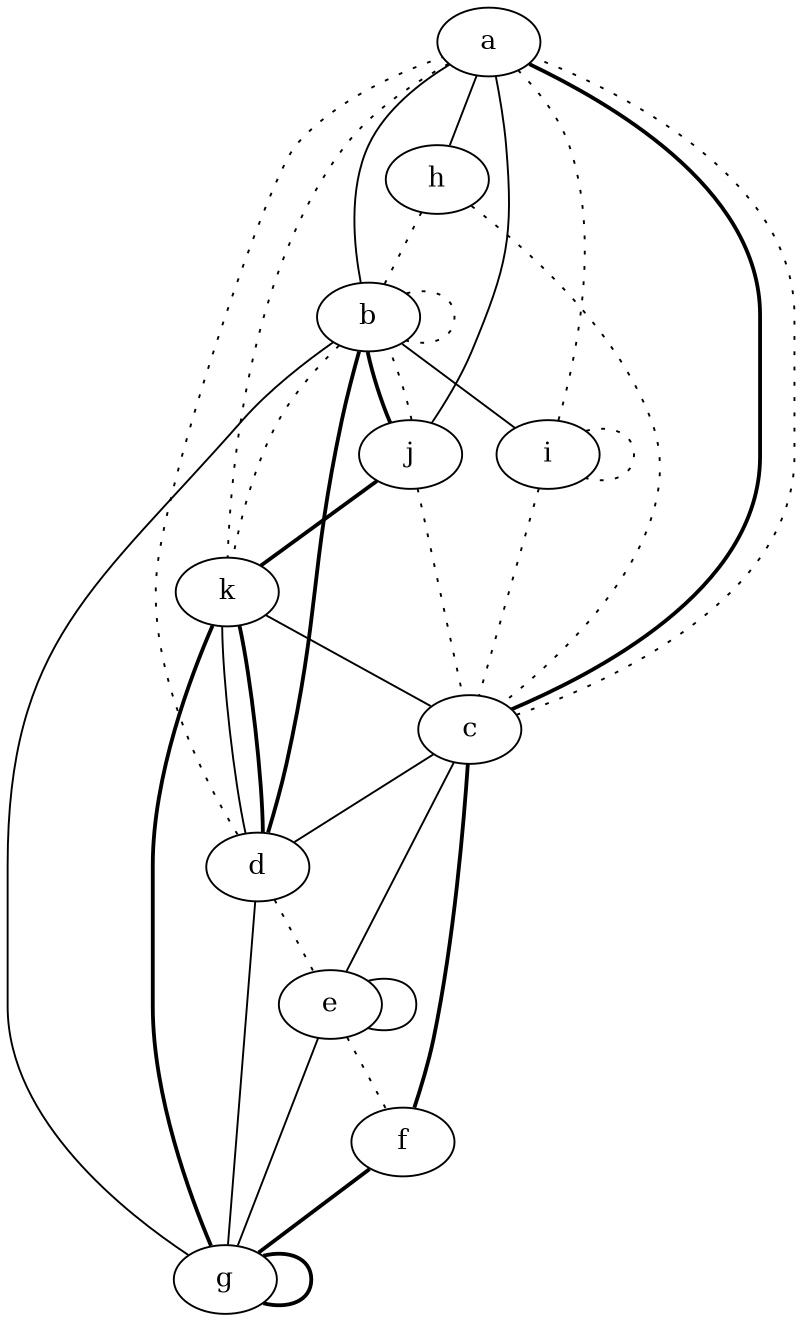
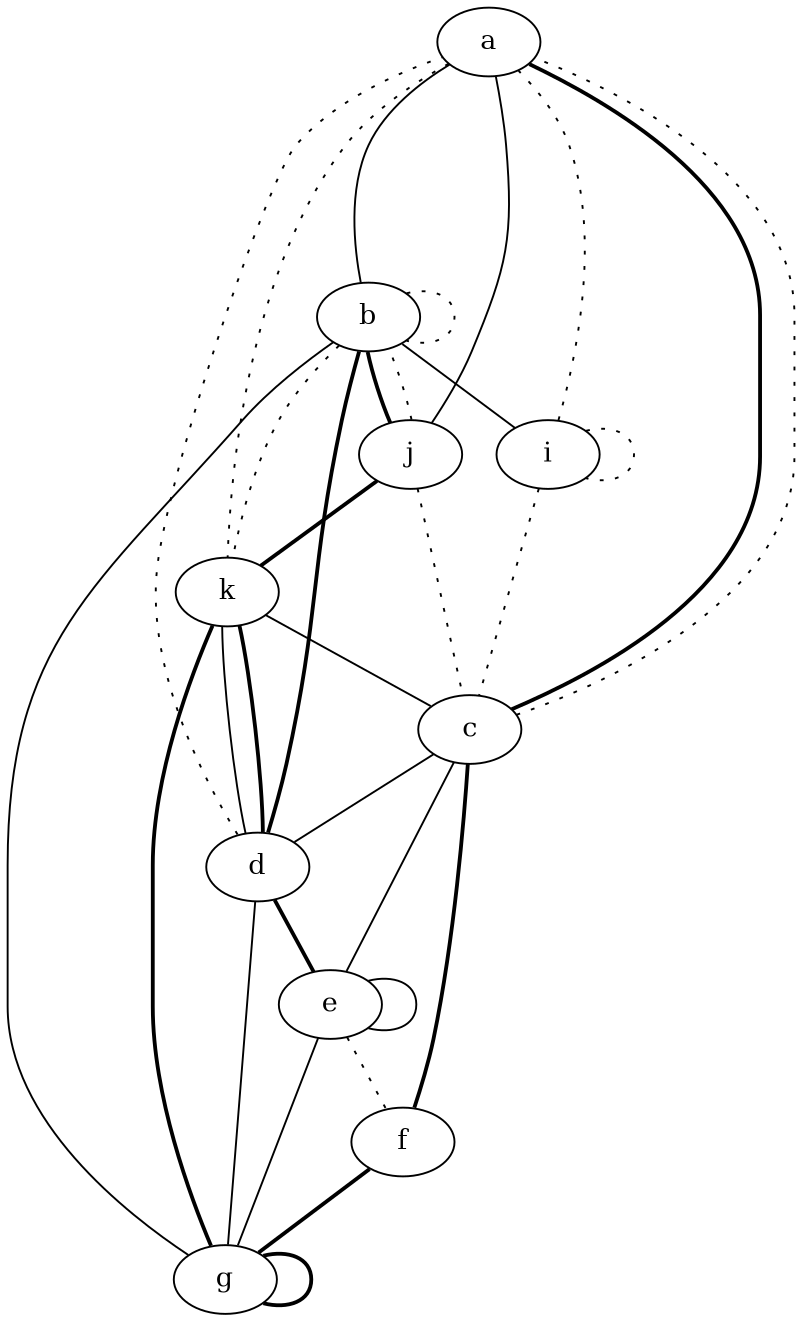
(437, 180) -> none
(294, 936) -> (294, 936)
